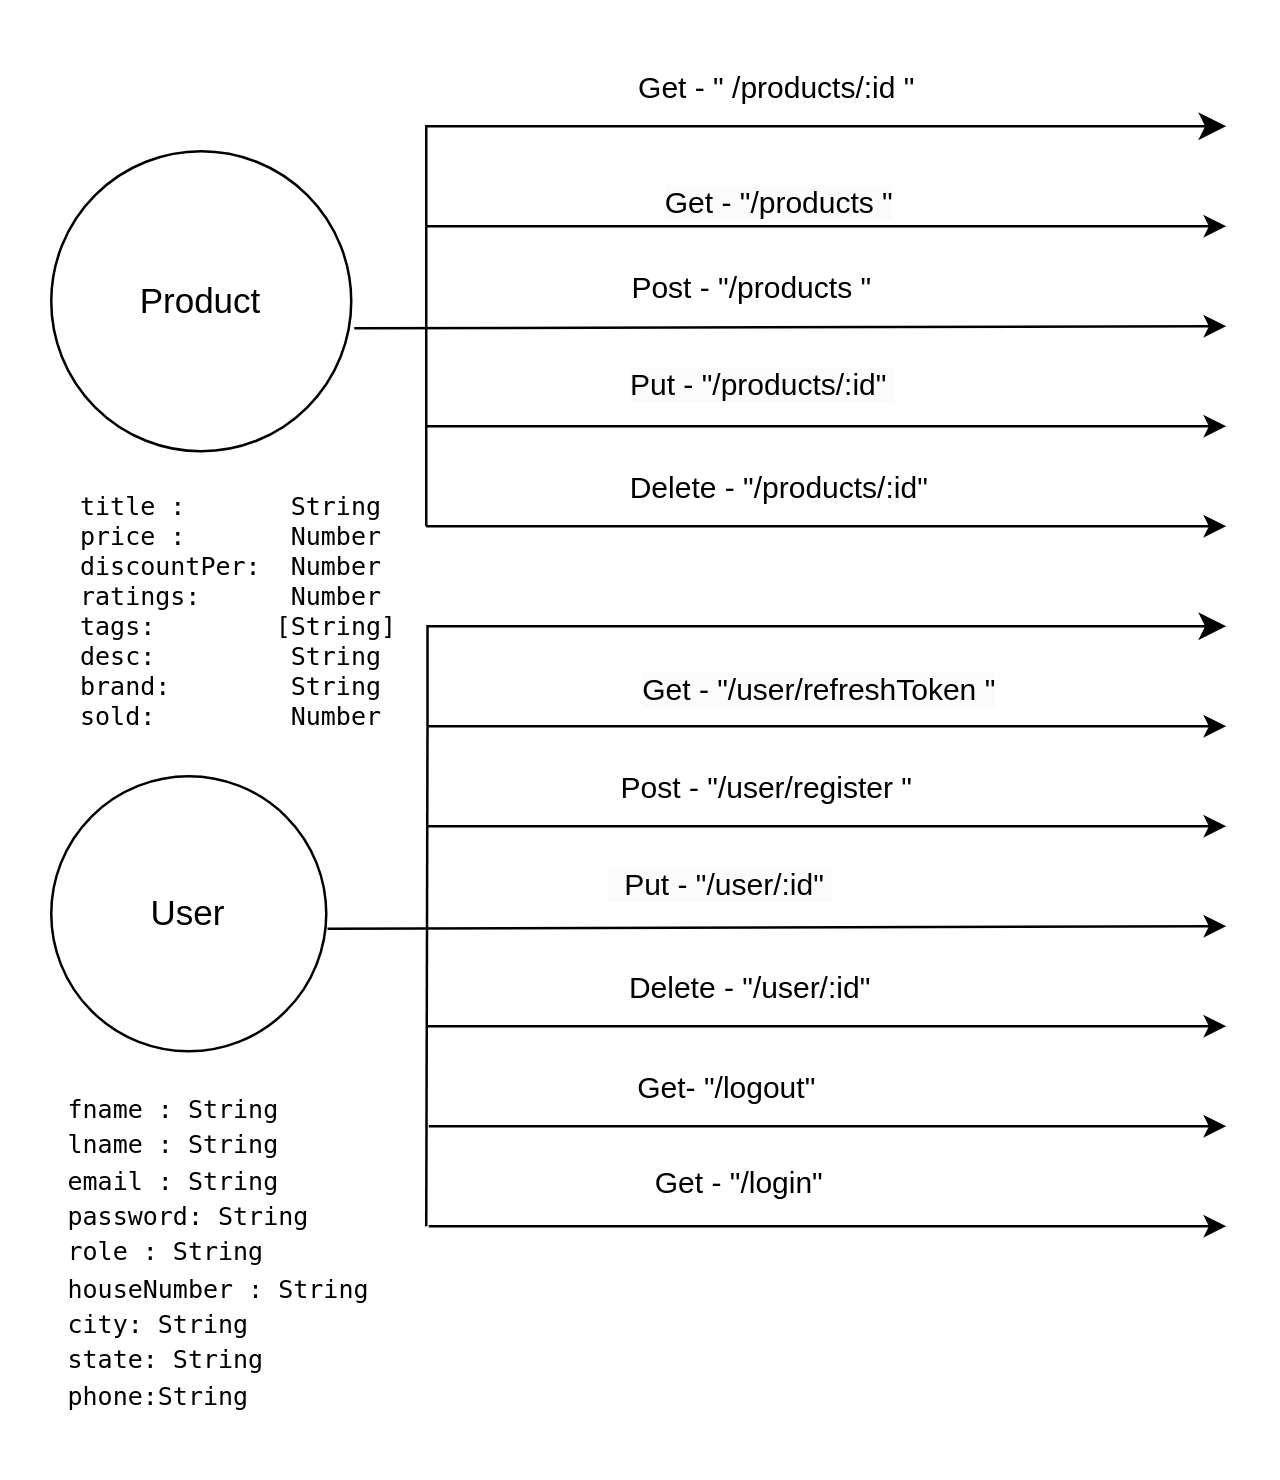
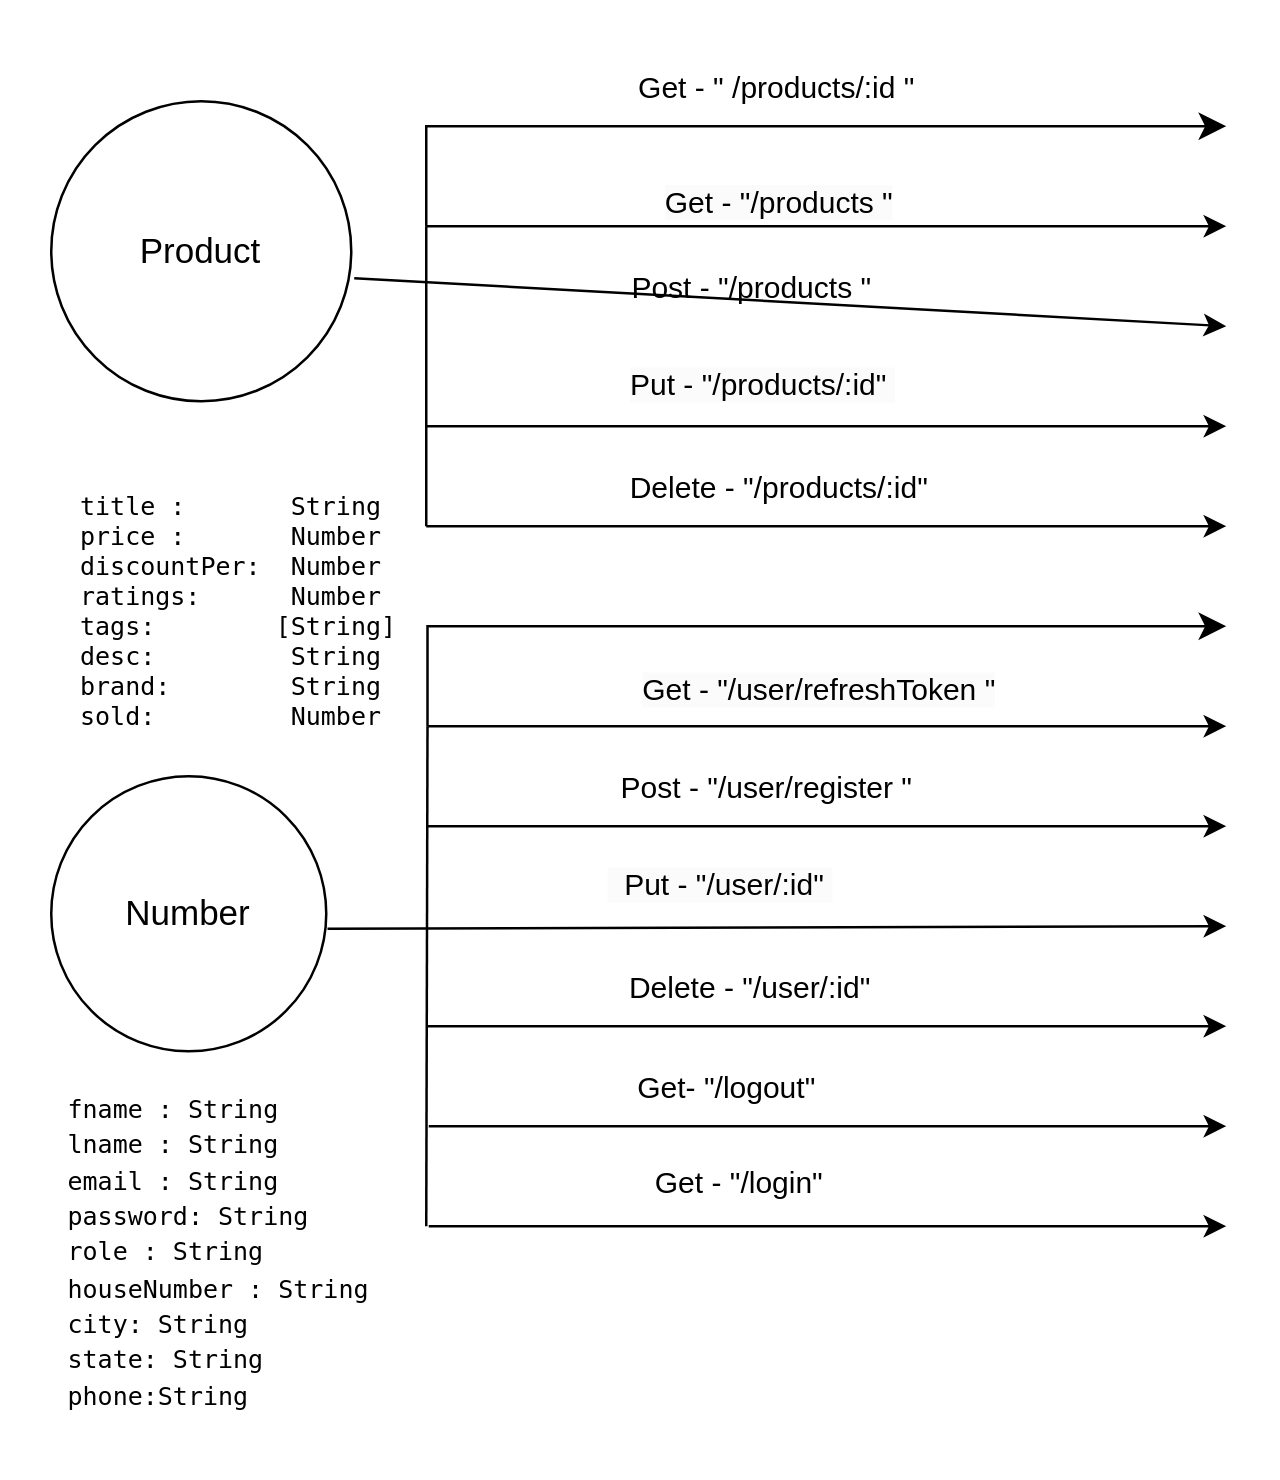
(201, 301) -> (201, 251)
(189, 914) -> (189, 914)
